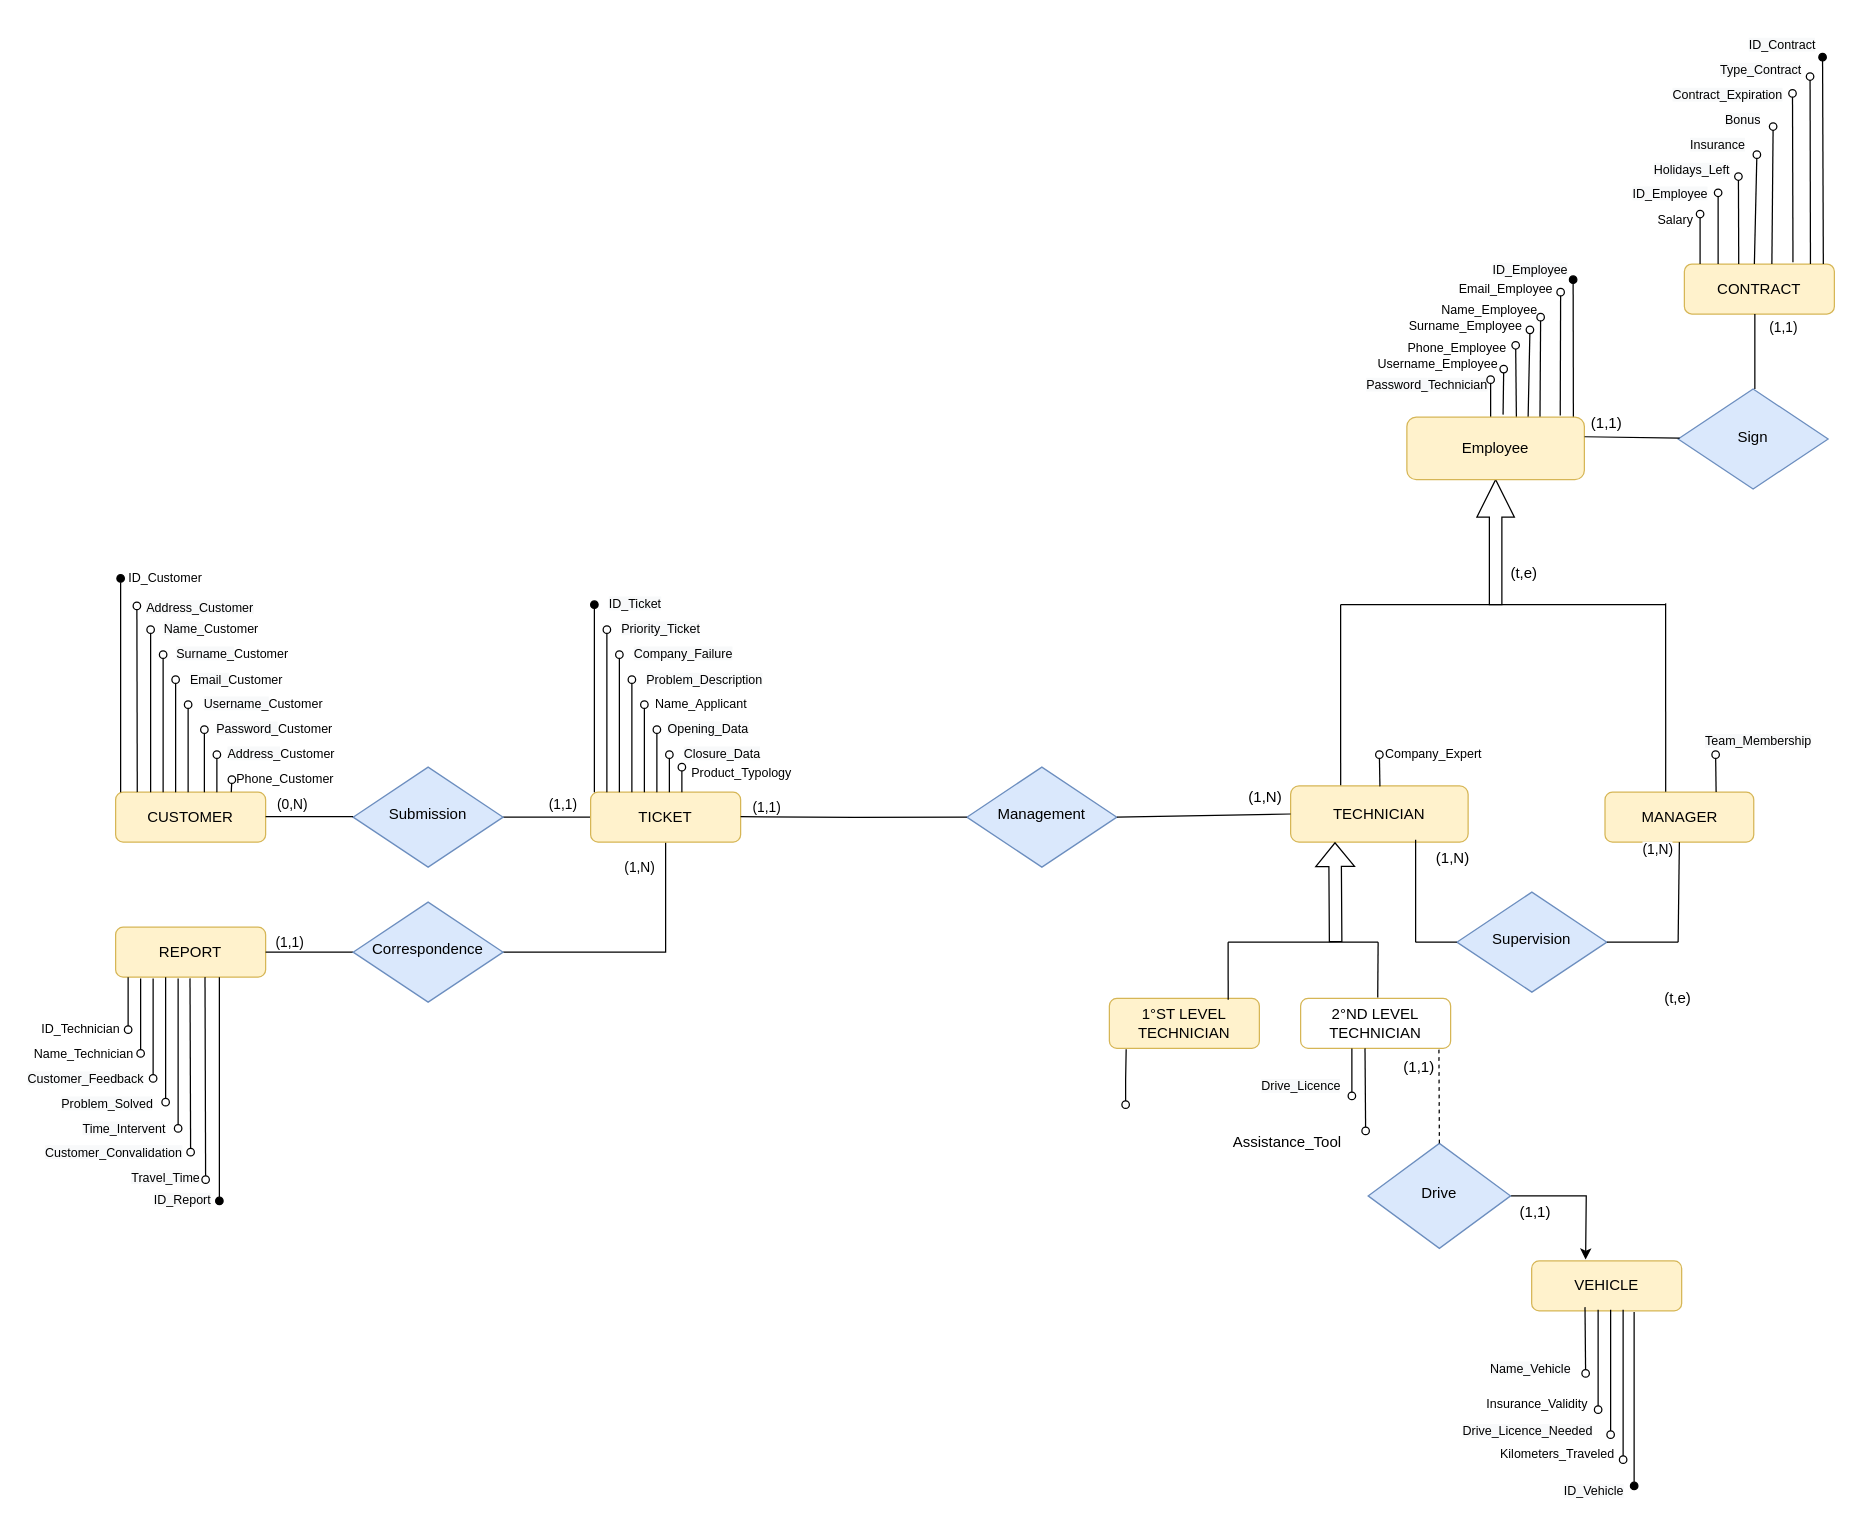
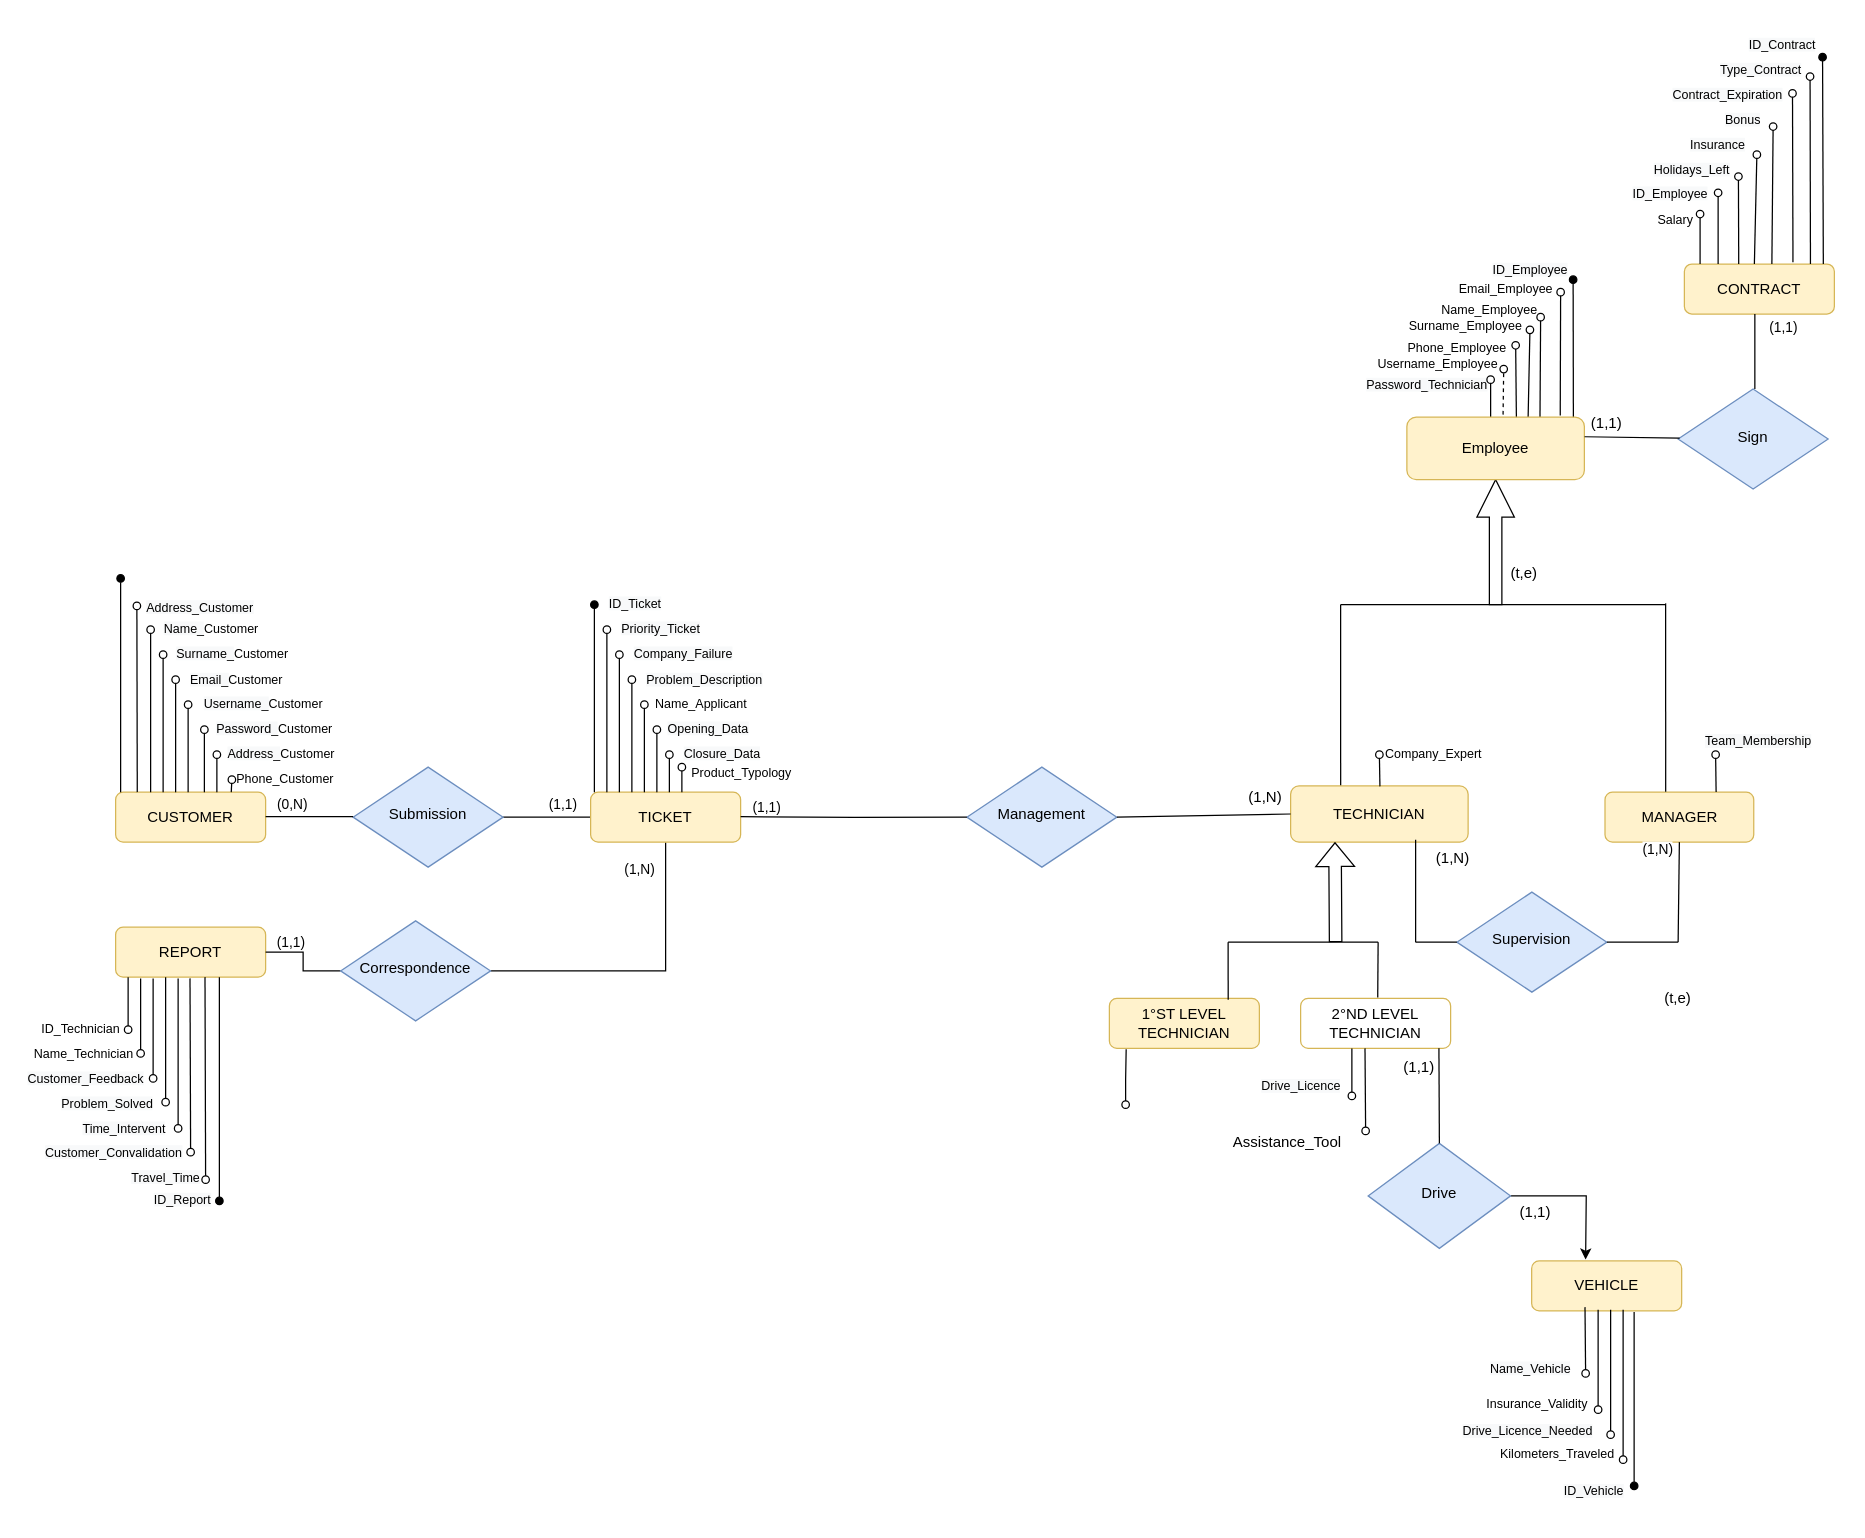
(1503, 394) -> (1503, 394)
(166, 577) -> none
(428, 952) -> (416, 971)
(1439, 1097) -> (1439, 1097)
